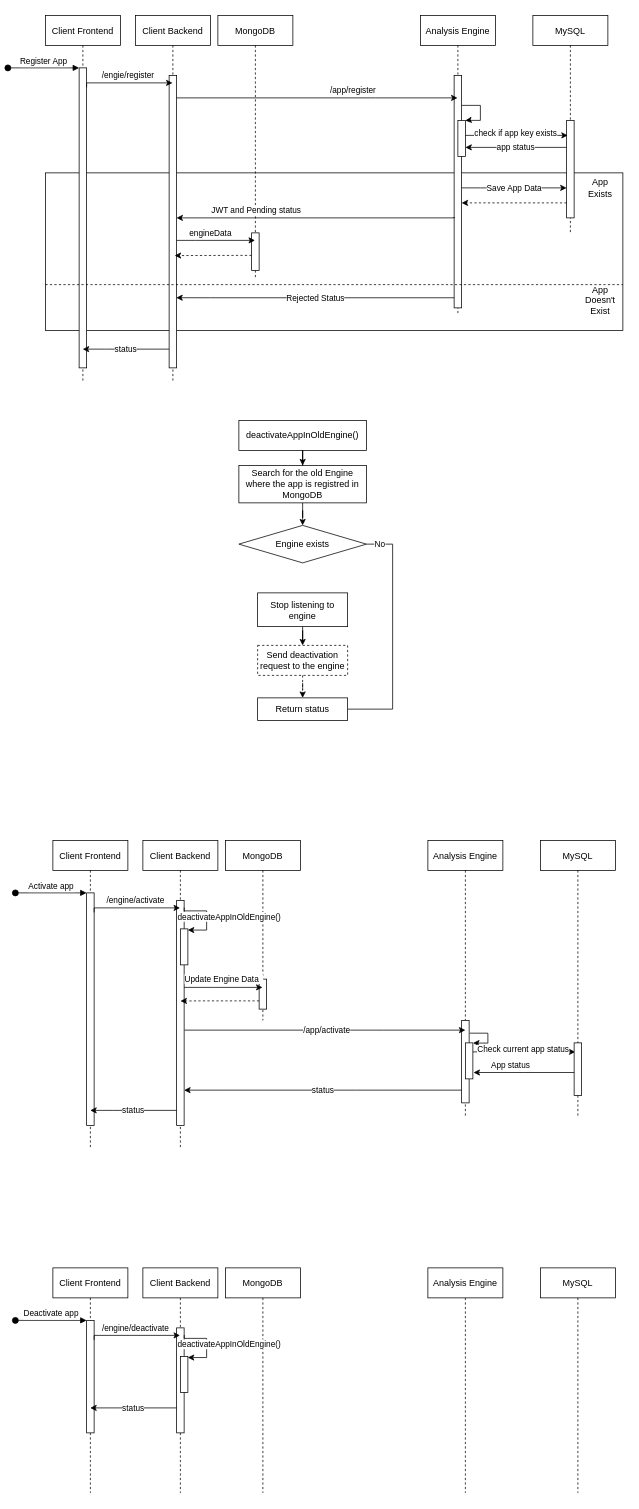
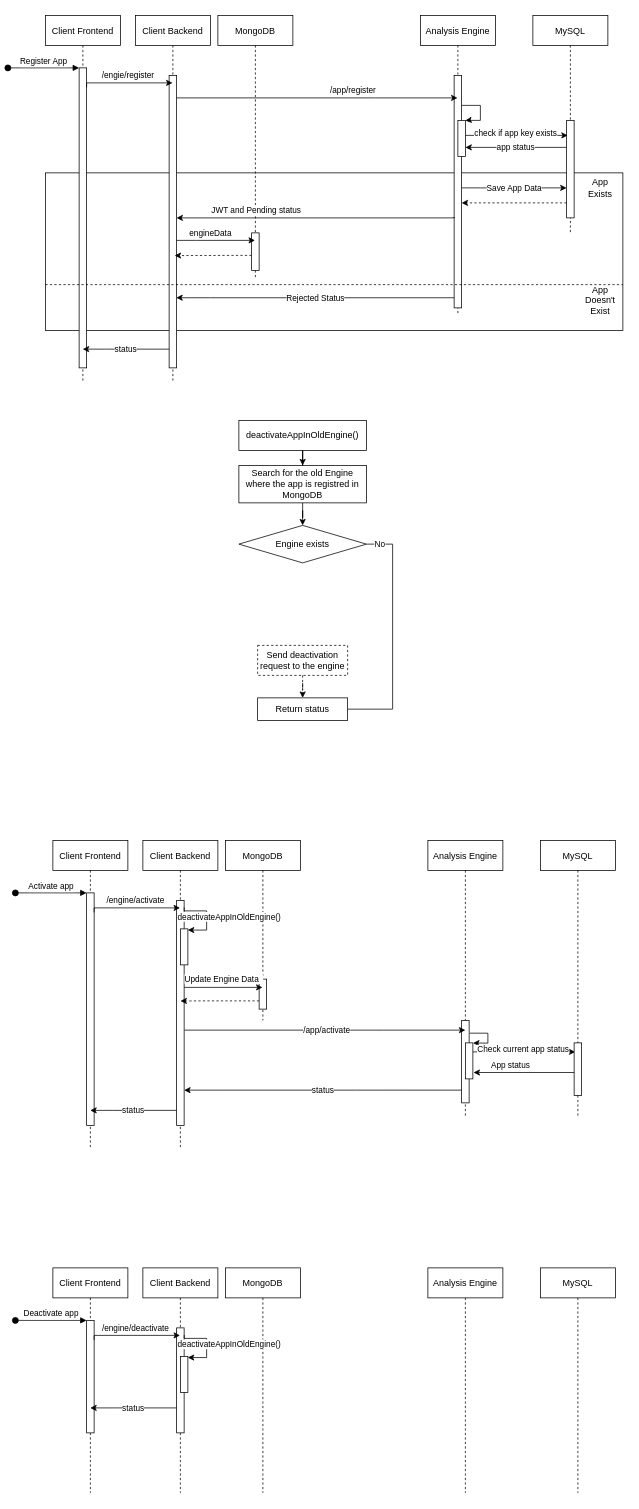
(303, 610) -> none
(303, 639) -> none
